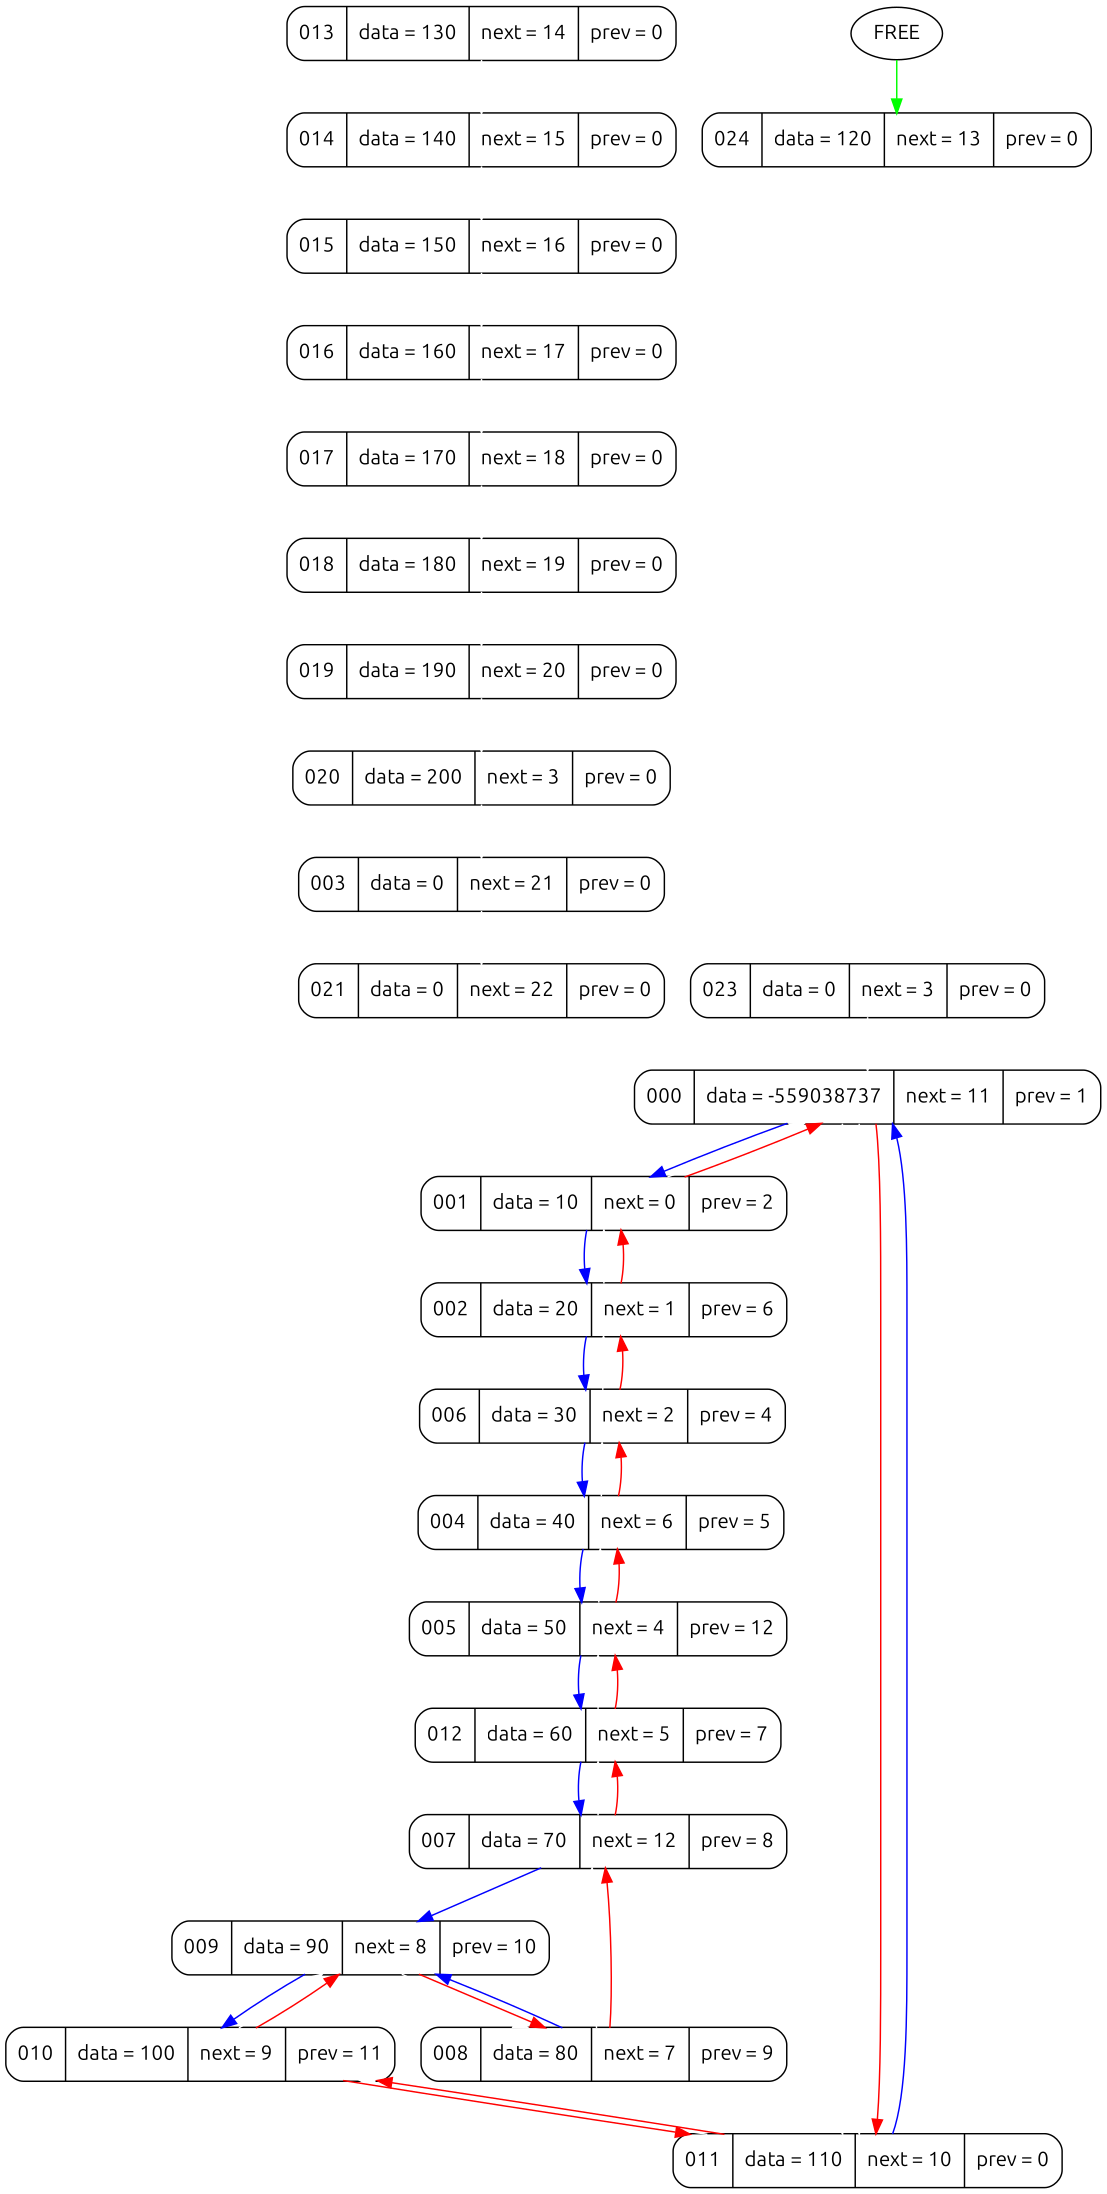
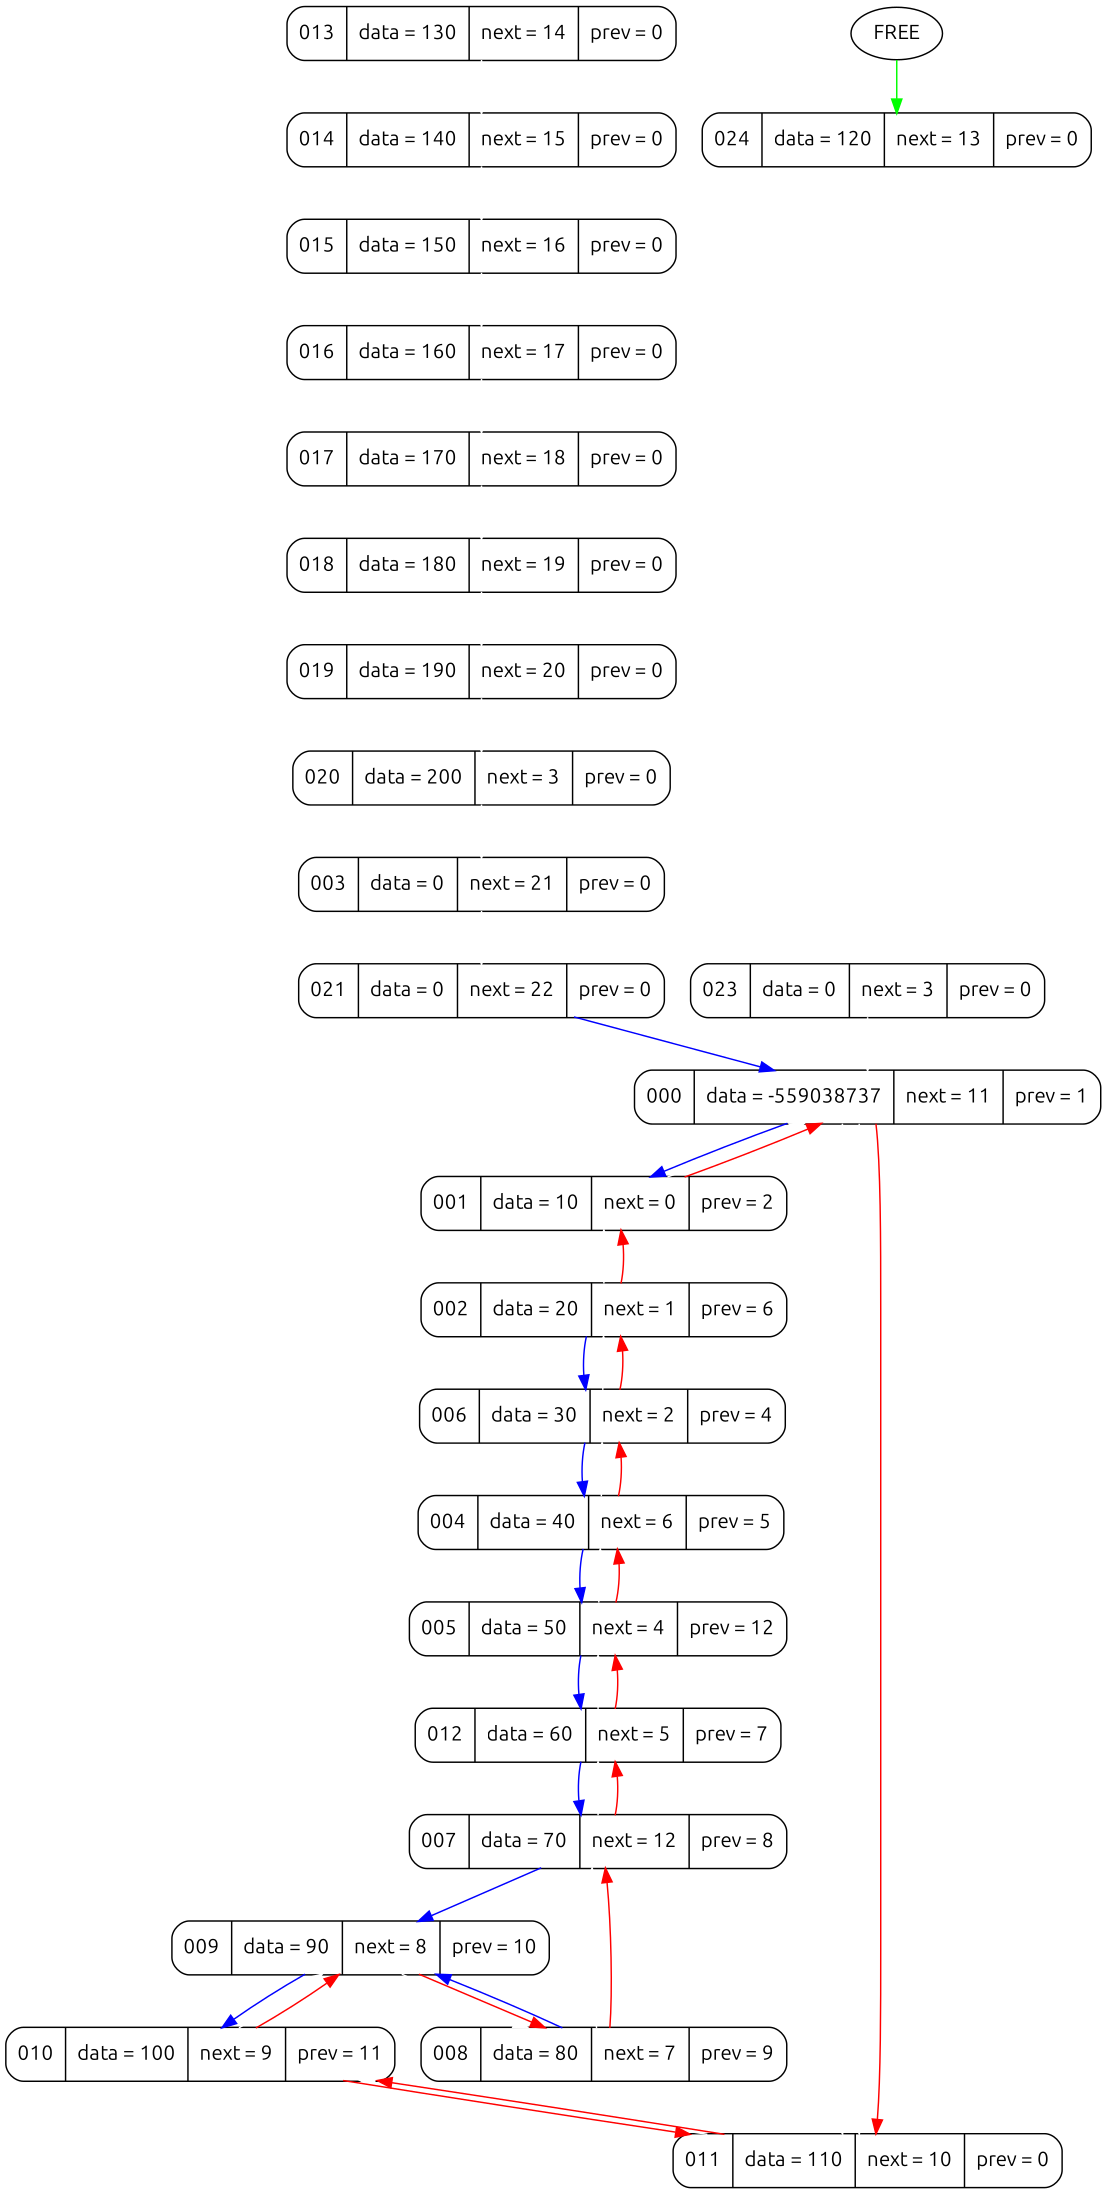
(584, 1249) -> none
(907, 1636) -> (667, 1042)
